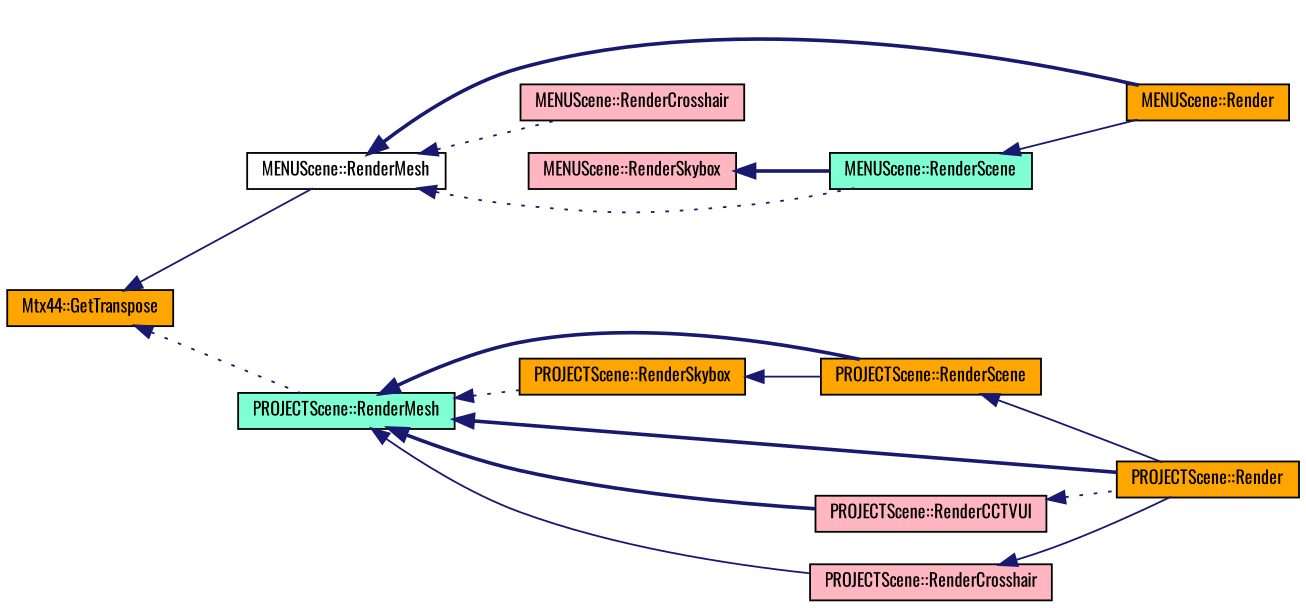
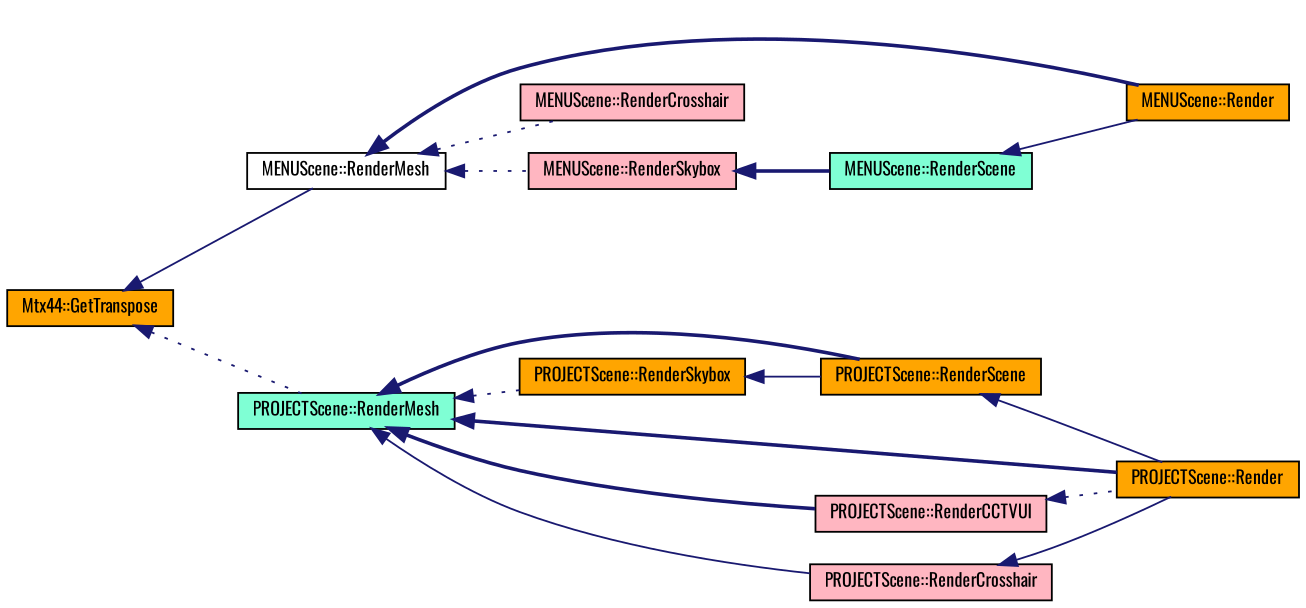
(645, 212) -> (496, 171)
